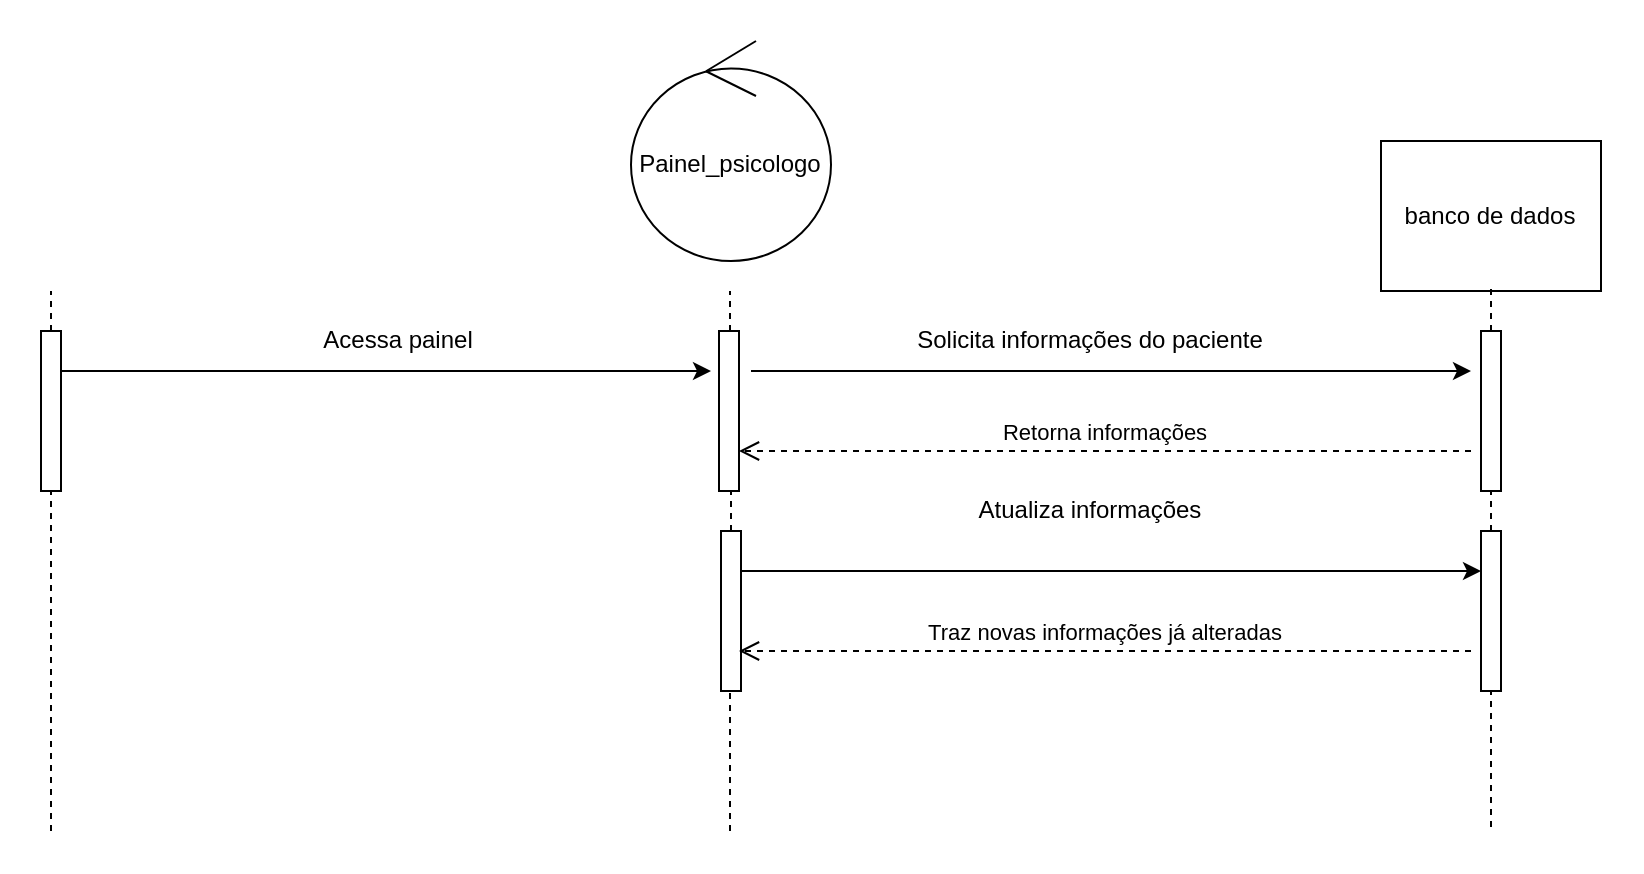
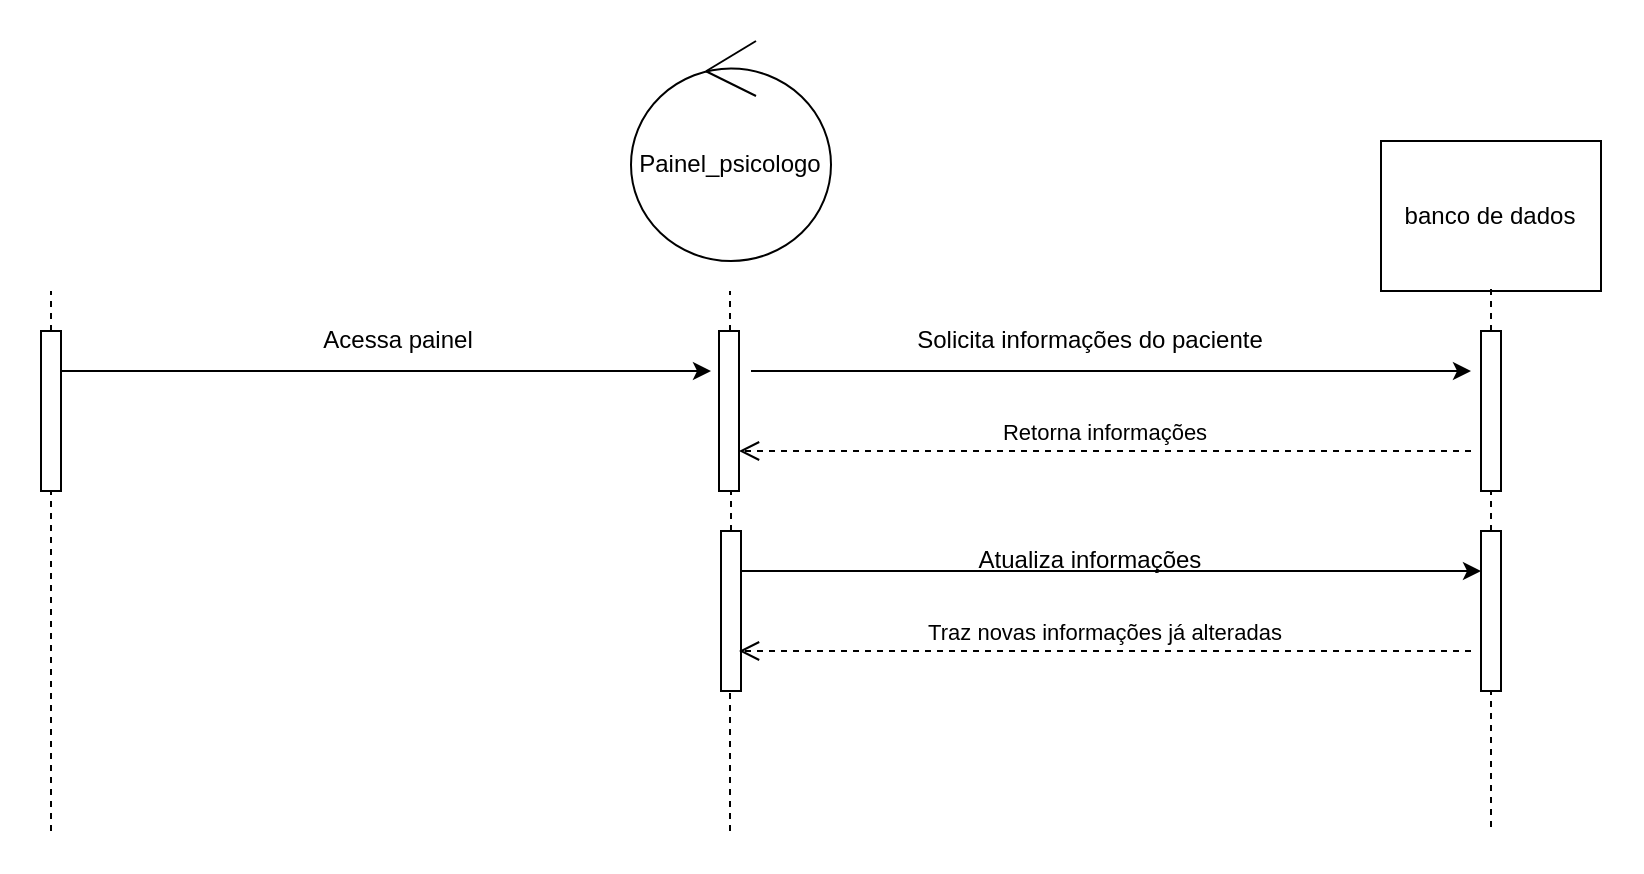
(1091, 511) -> (1091, 561)
